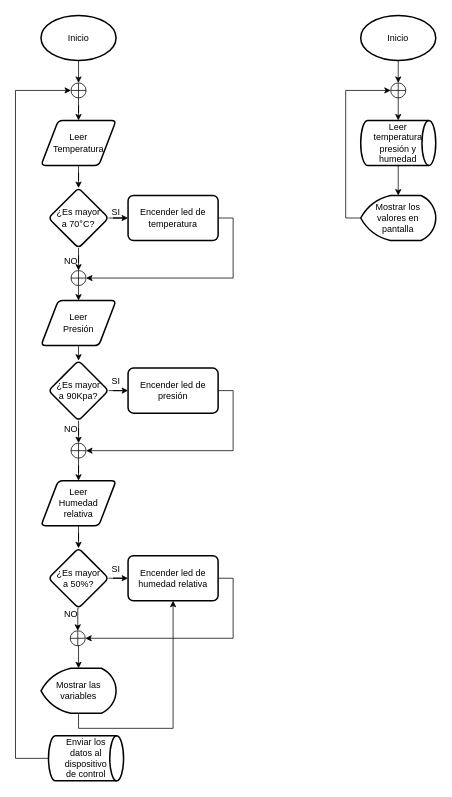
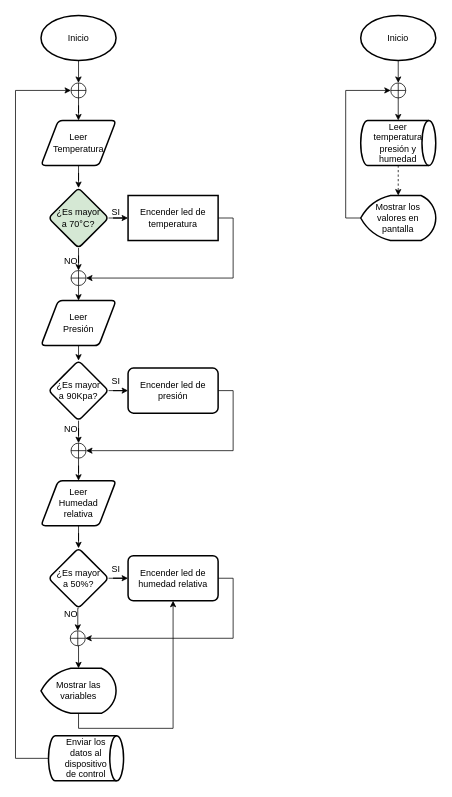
(398, 177) -> (398, 177)
(78, 218) -> (78, 218)
(173, 218) -> (173, 218)
